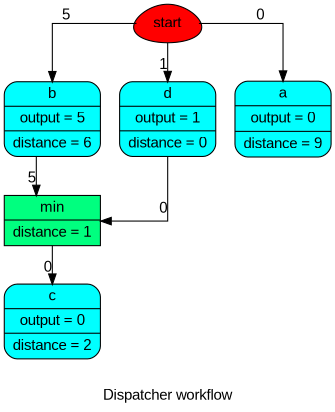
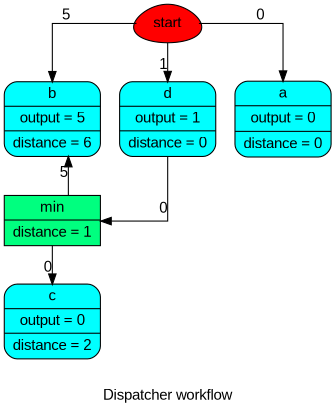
(283, 144) -> (283, 144)
(36, 171) -> (68, 181)
